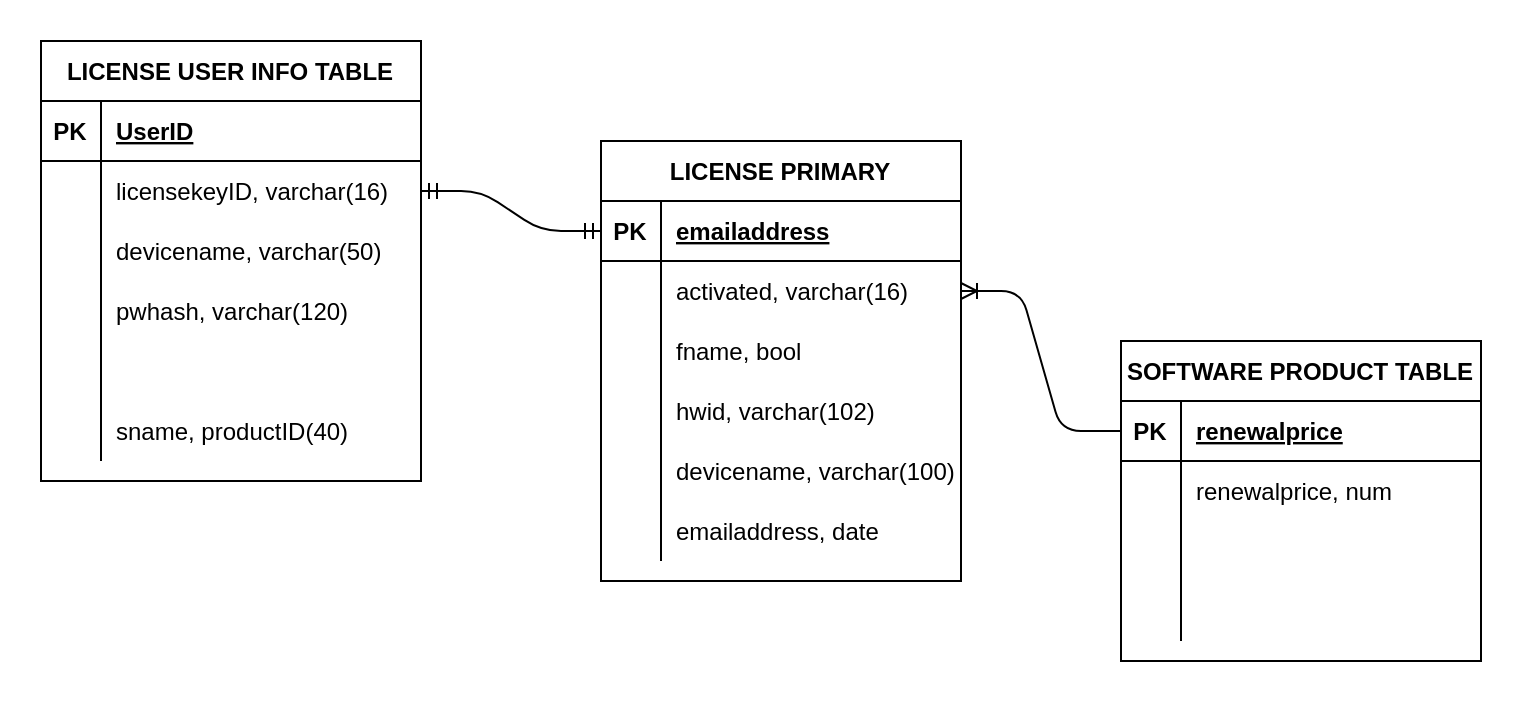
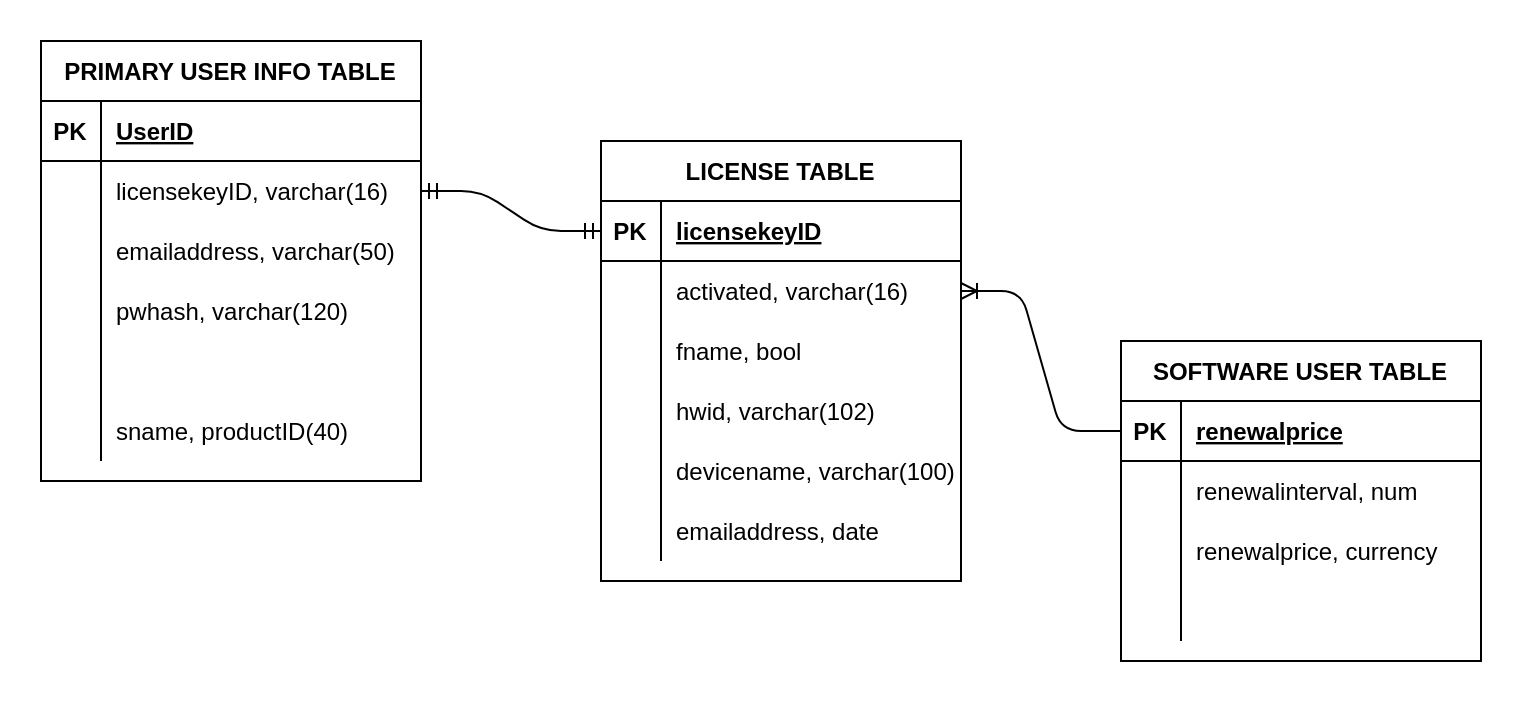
(230, 72) -> (230, 72)
(780, 172) -> (780, 172)
(750, 232) -> (750, 232)
(261, 252) -> (272, 252)
(1300, 372) -> (1300, 372)
(1298, 492) -> (1315, 492)
none -> (1331, 551)
